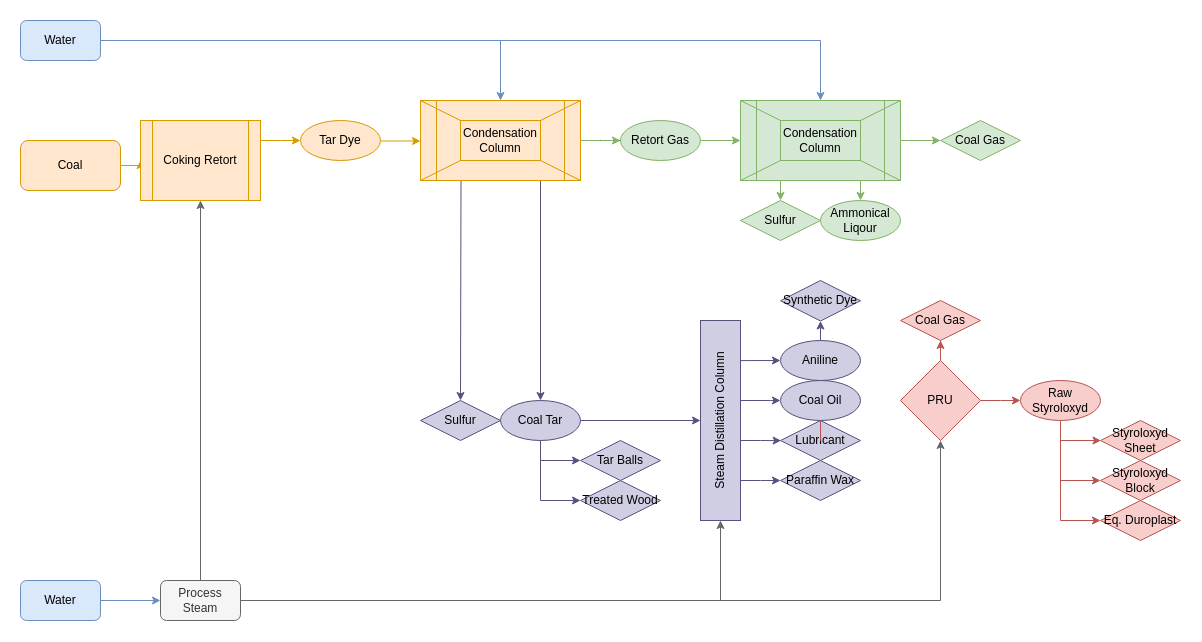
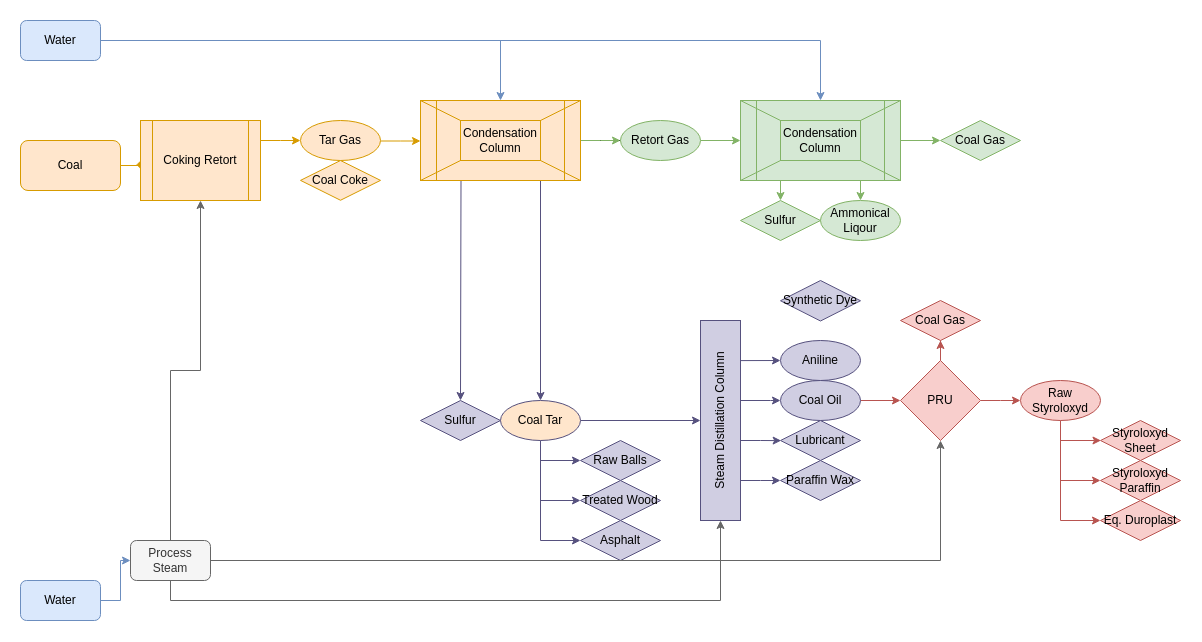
(341, 141) -> (341, 141)
(139, 166) -> (139, 166)
none -> (341, 180)
(821, 334) -> none
(541, 421) -> (541, 421)
(821, 441) -> (877, 401)
(621, 461) -> (621, 461)
(1141, 481) -> (1141, 481)
none -> (541, 538)
none -> (621, 541)
(201, 601) -> (171, 561)
